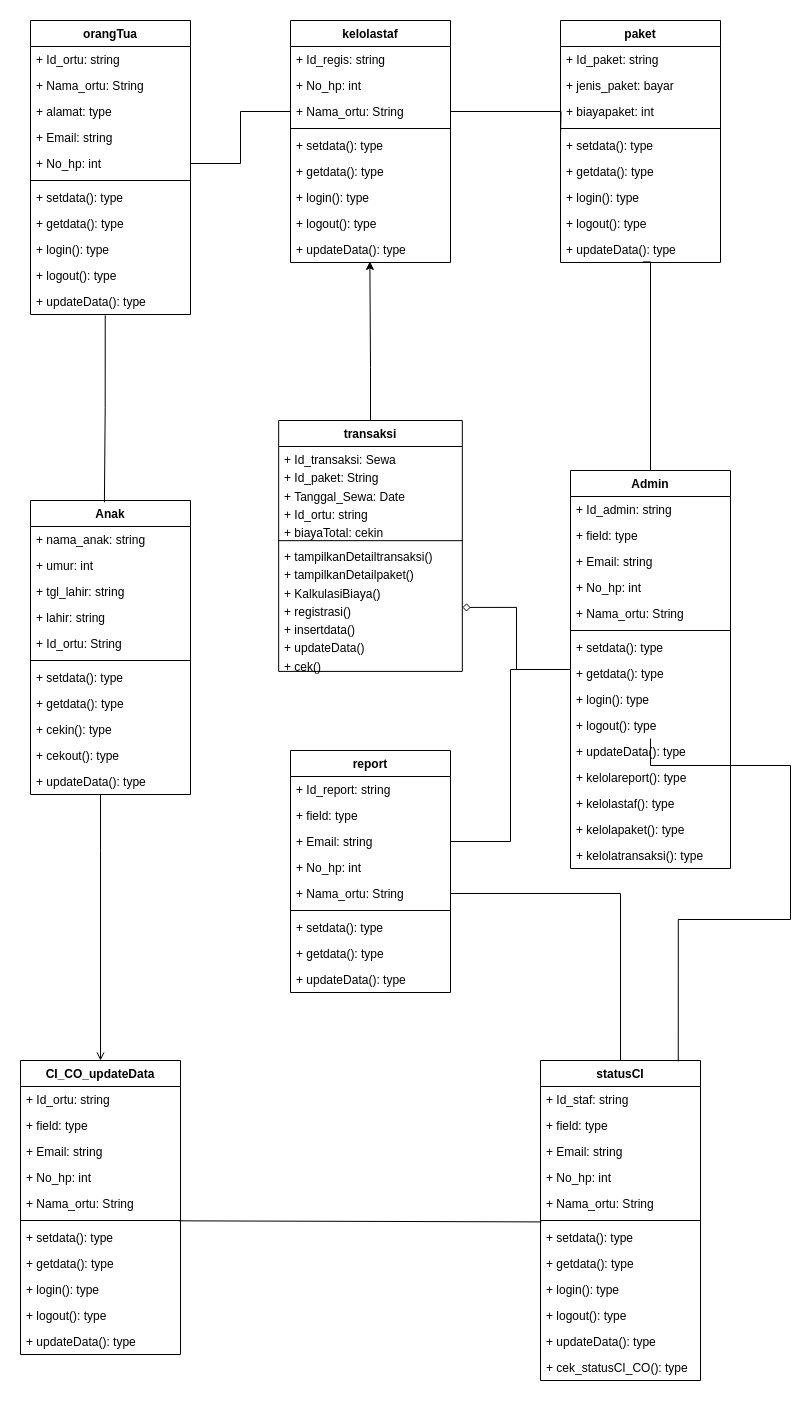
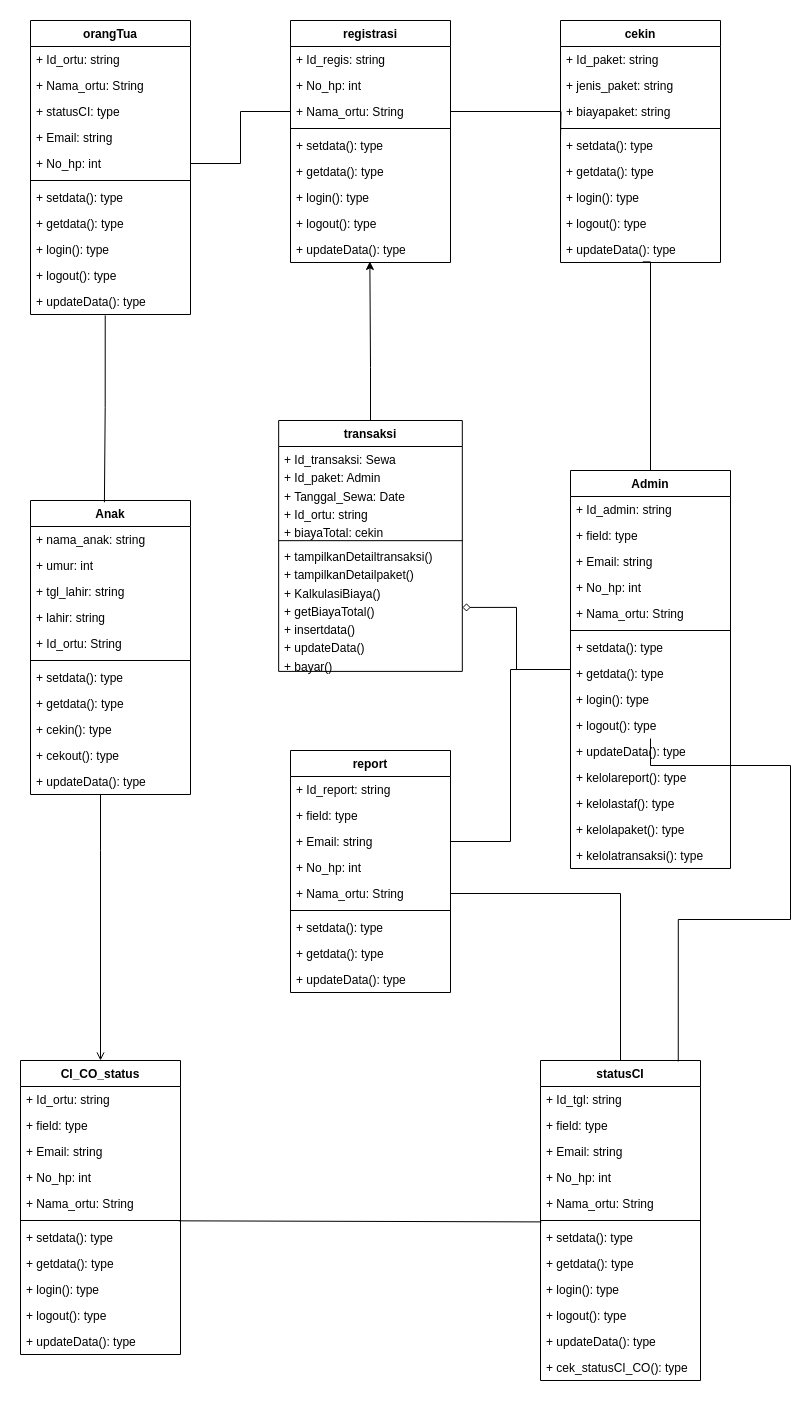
(371, 35) -> (371, 35)
(641, 35) -> (641, 35)
(627, 87) -> (629, 87)
(77, 113) -> (86, 113)
(616, 113) -> (626, 113)
(339, 479) -> (335, 479)
(327, 613) -> (337, 613)
(306, 668) -> (313, 668)
(101, 1075) -> (101, 1075)
(597, 1101) -> (592, 1101)
